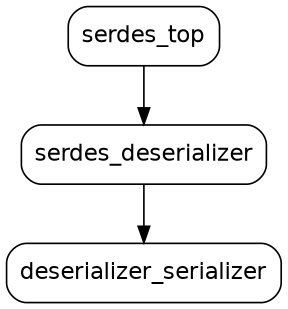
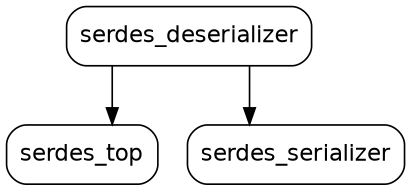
(144, 87) -> (112, 87)
(144, 273) -> (296, 155)
